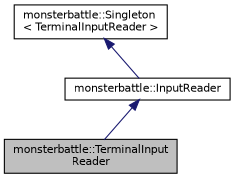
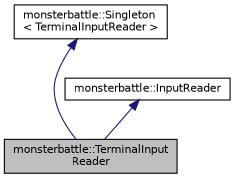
(125, 63) -> (55, 95)
